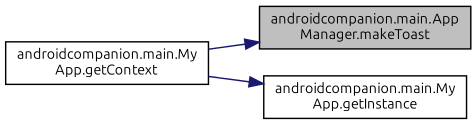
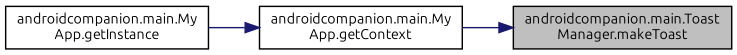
(365, 28) -> (623, 28)
(229, 79) -> (227, 28)
